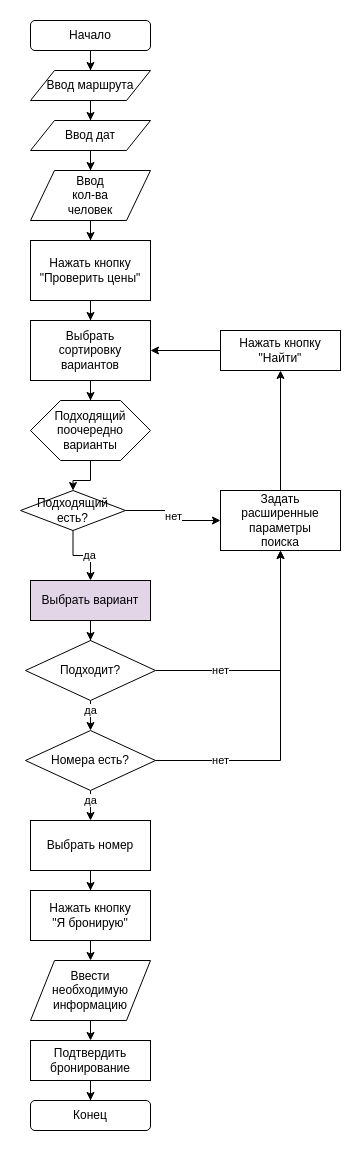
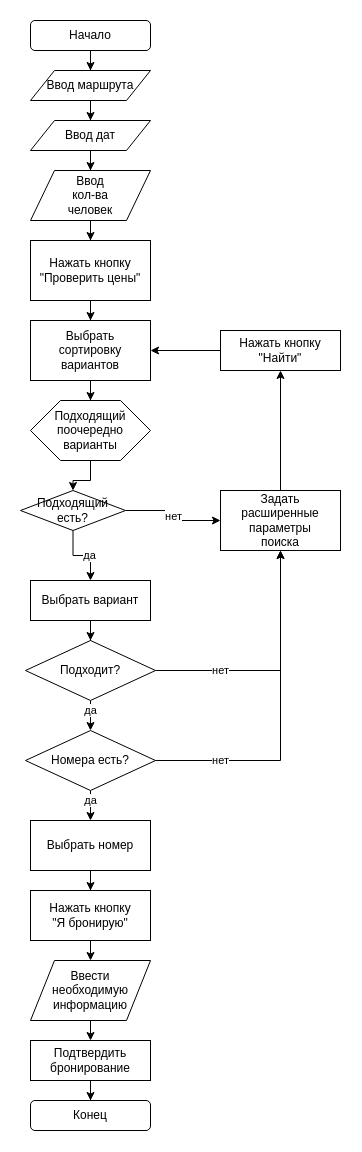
(91, 601) -> (91, 601)
